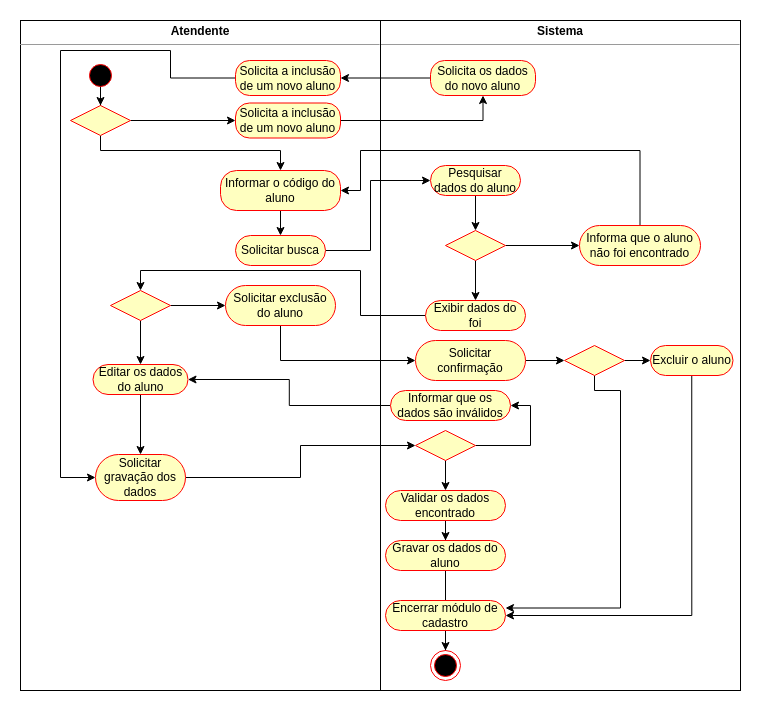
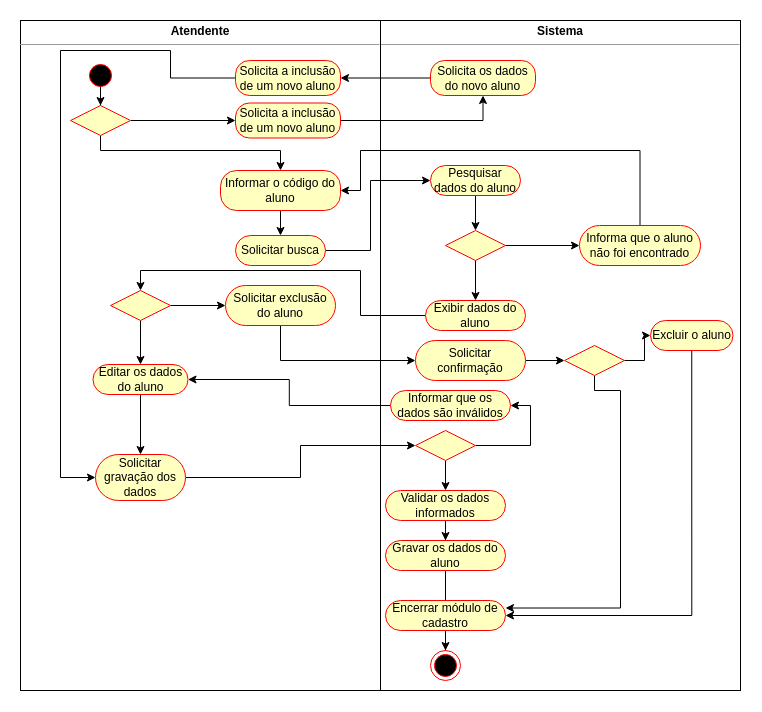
(476, 316) -> (476, 316)
(692, 361) -> (692, 336)
(446, 506) -> (446, 506)
